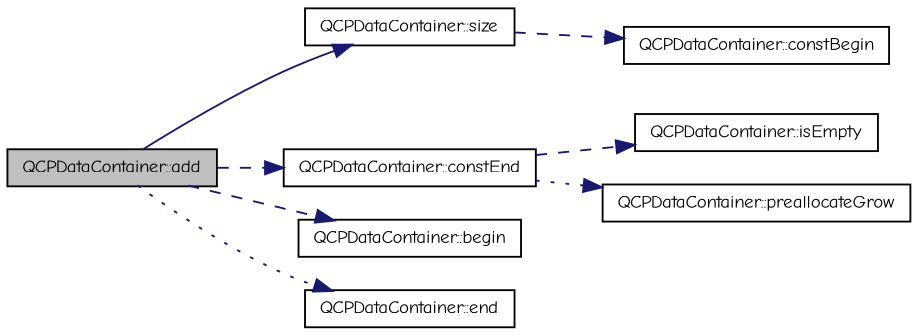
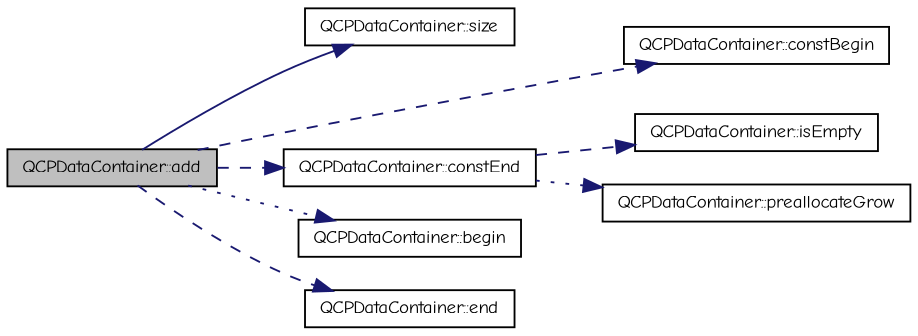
(560, 35) -> (417, 107)
(252, 201) -> (252, 201)
(223, 242) -> (223, 242)
